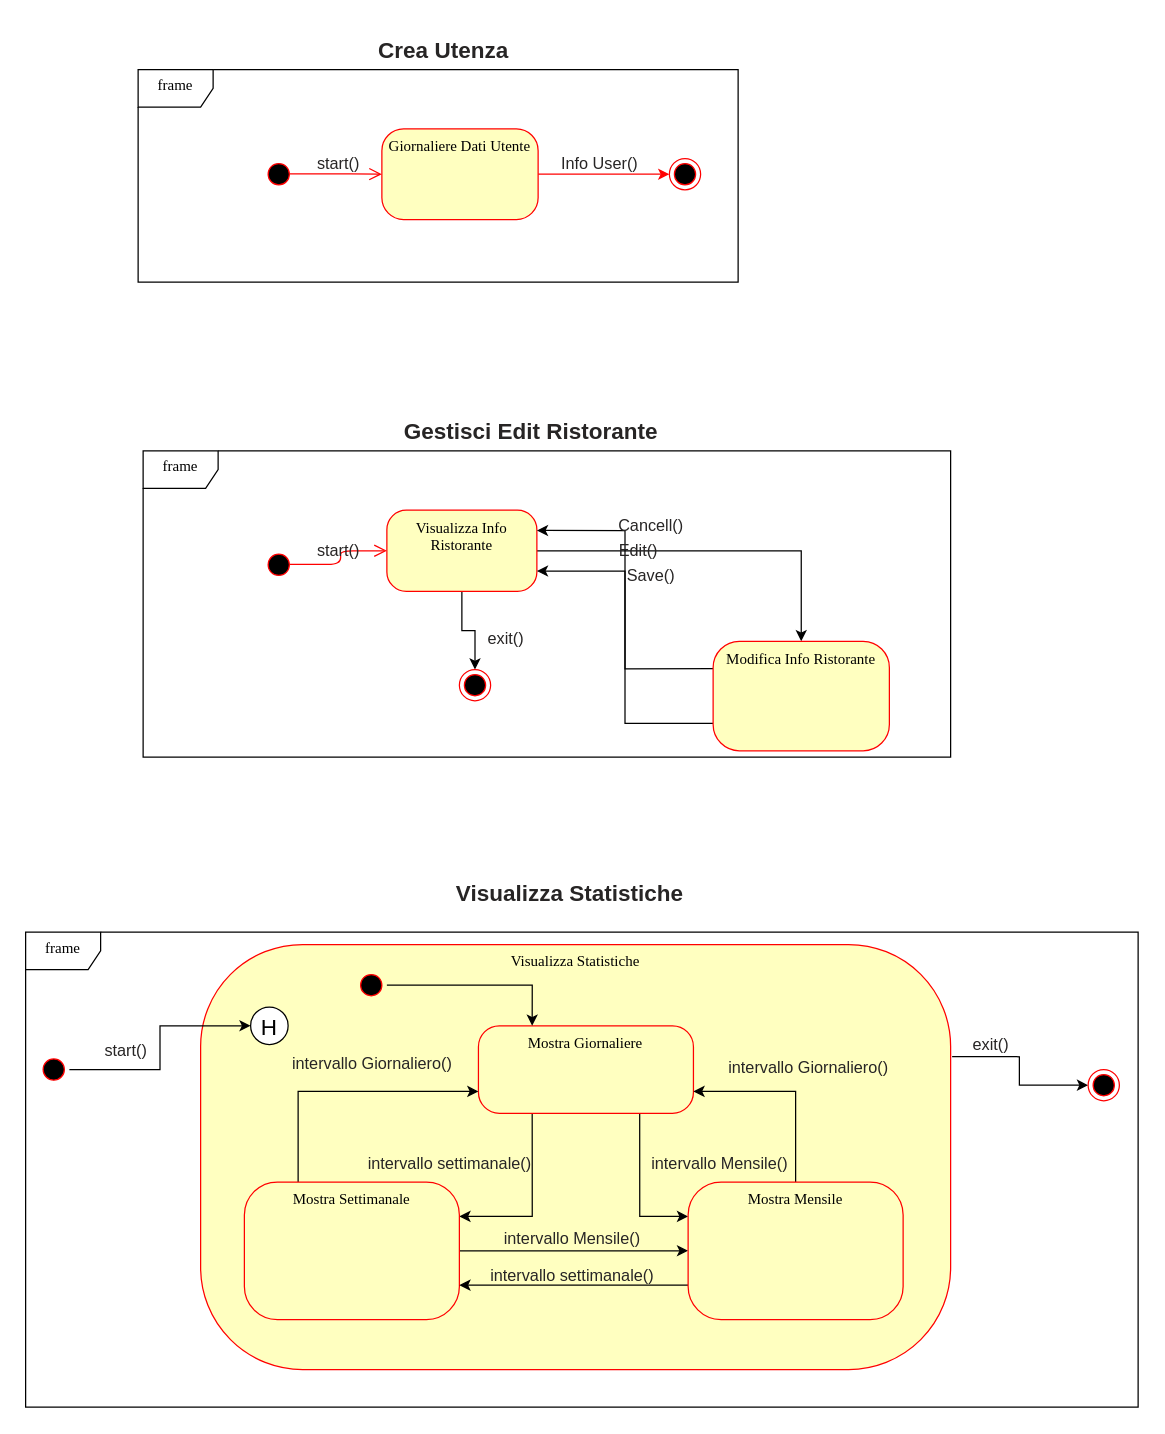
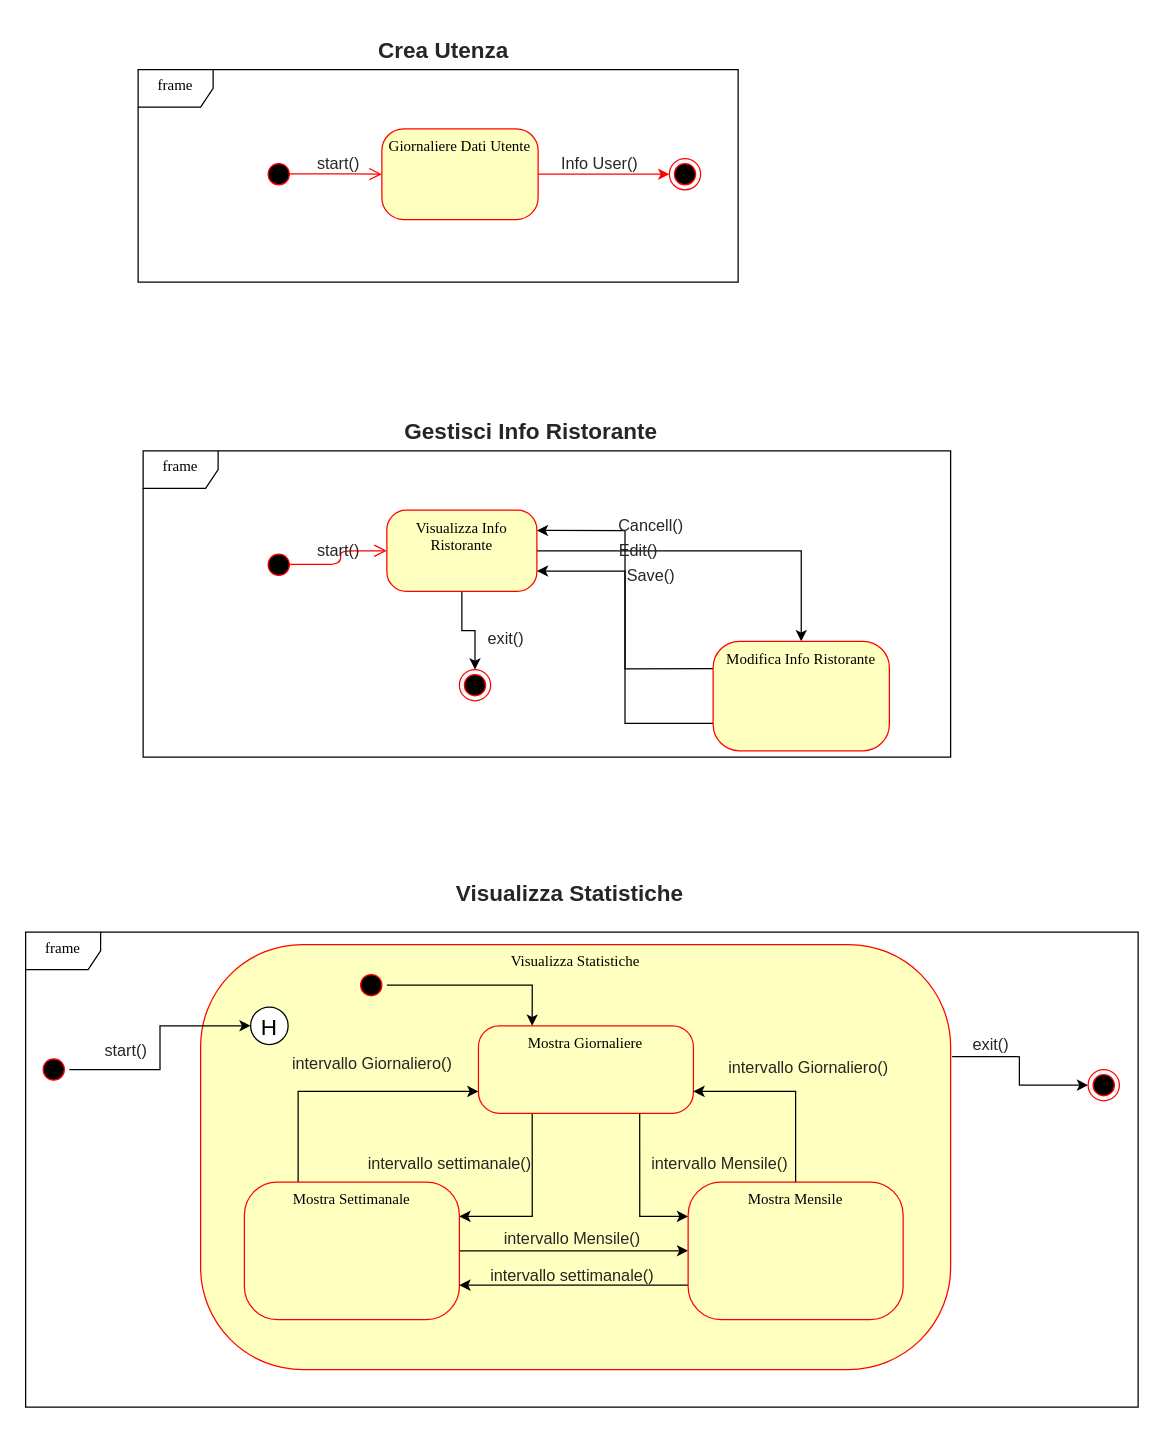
(531, 432) -> (531, 432)
